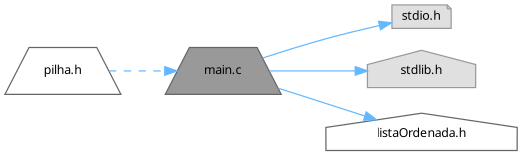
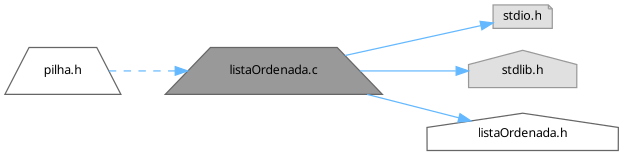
(223, 71) -> (274, 71)
